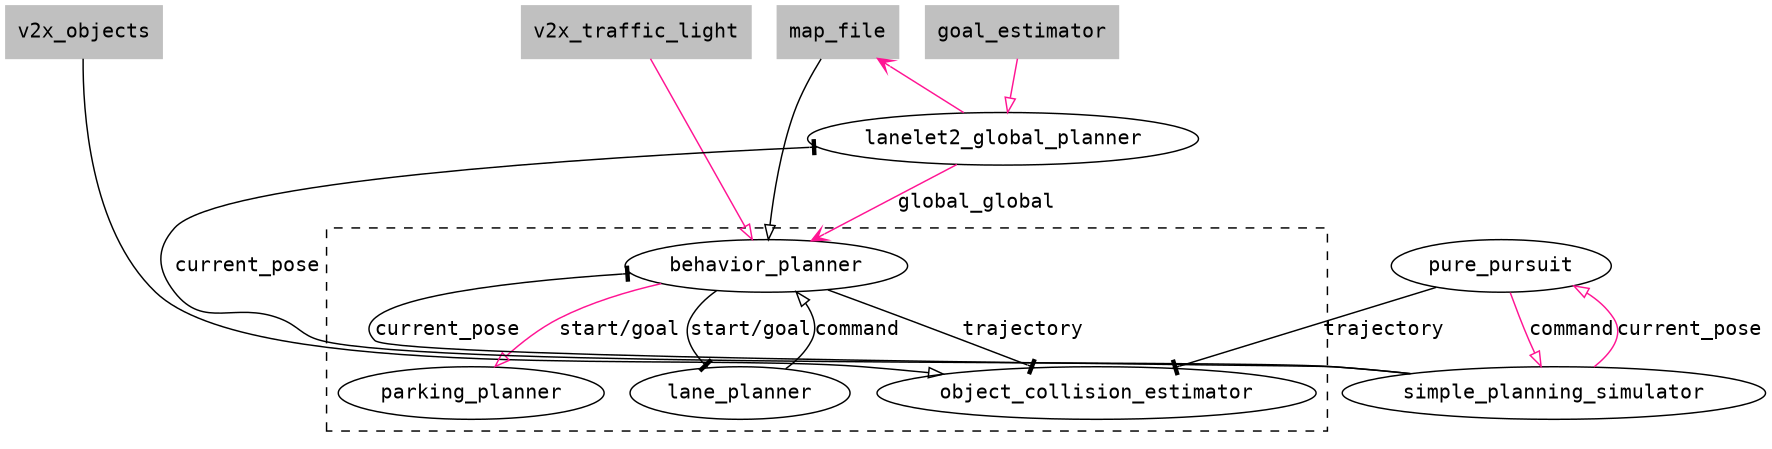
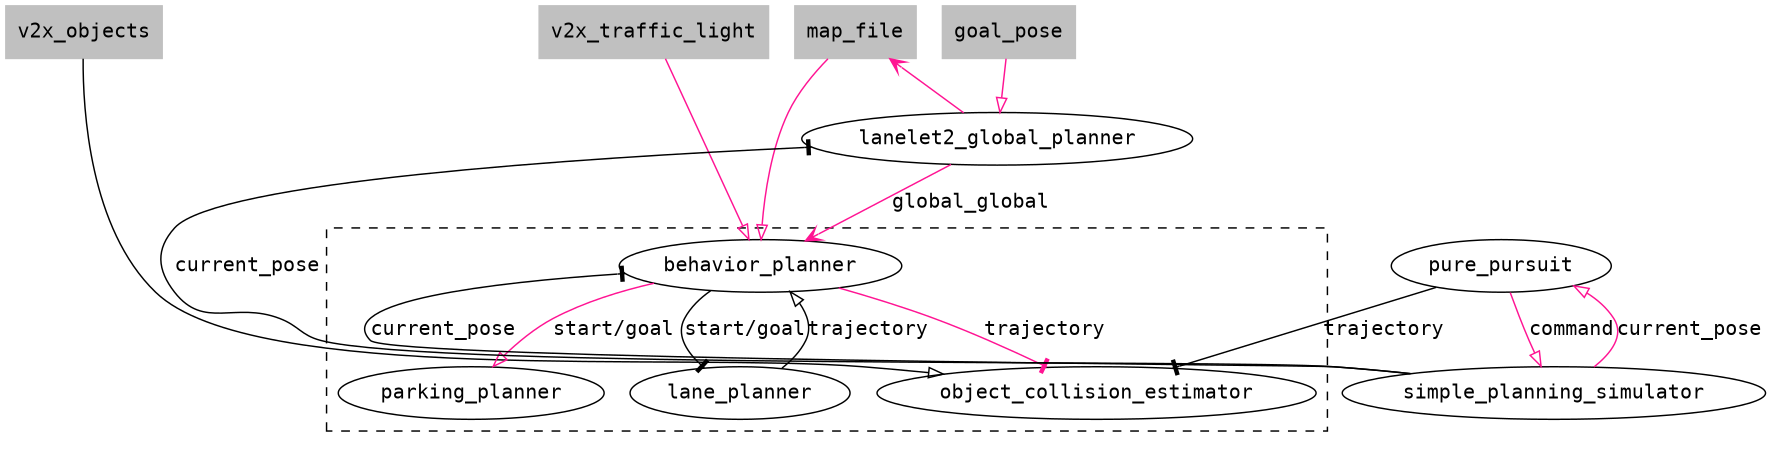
(1022, 32) -> (1009, 32)
(786, 139) -> (779, 135)
(928, 327) -> (941, 321)
(857, 329) -> (868, 329)
